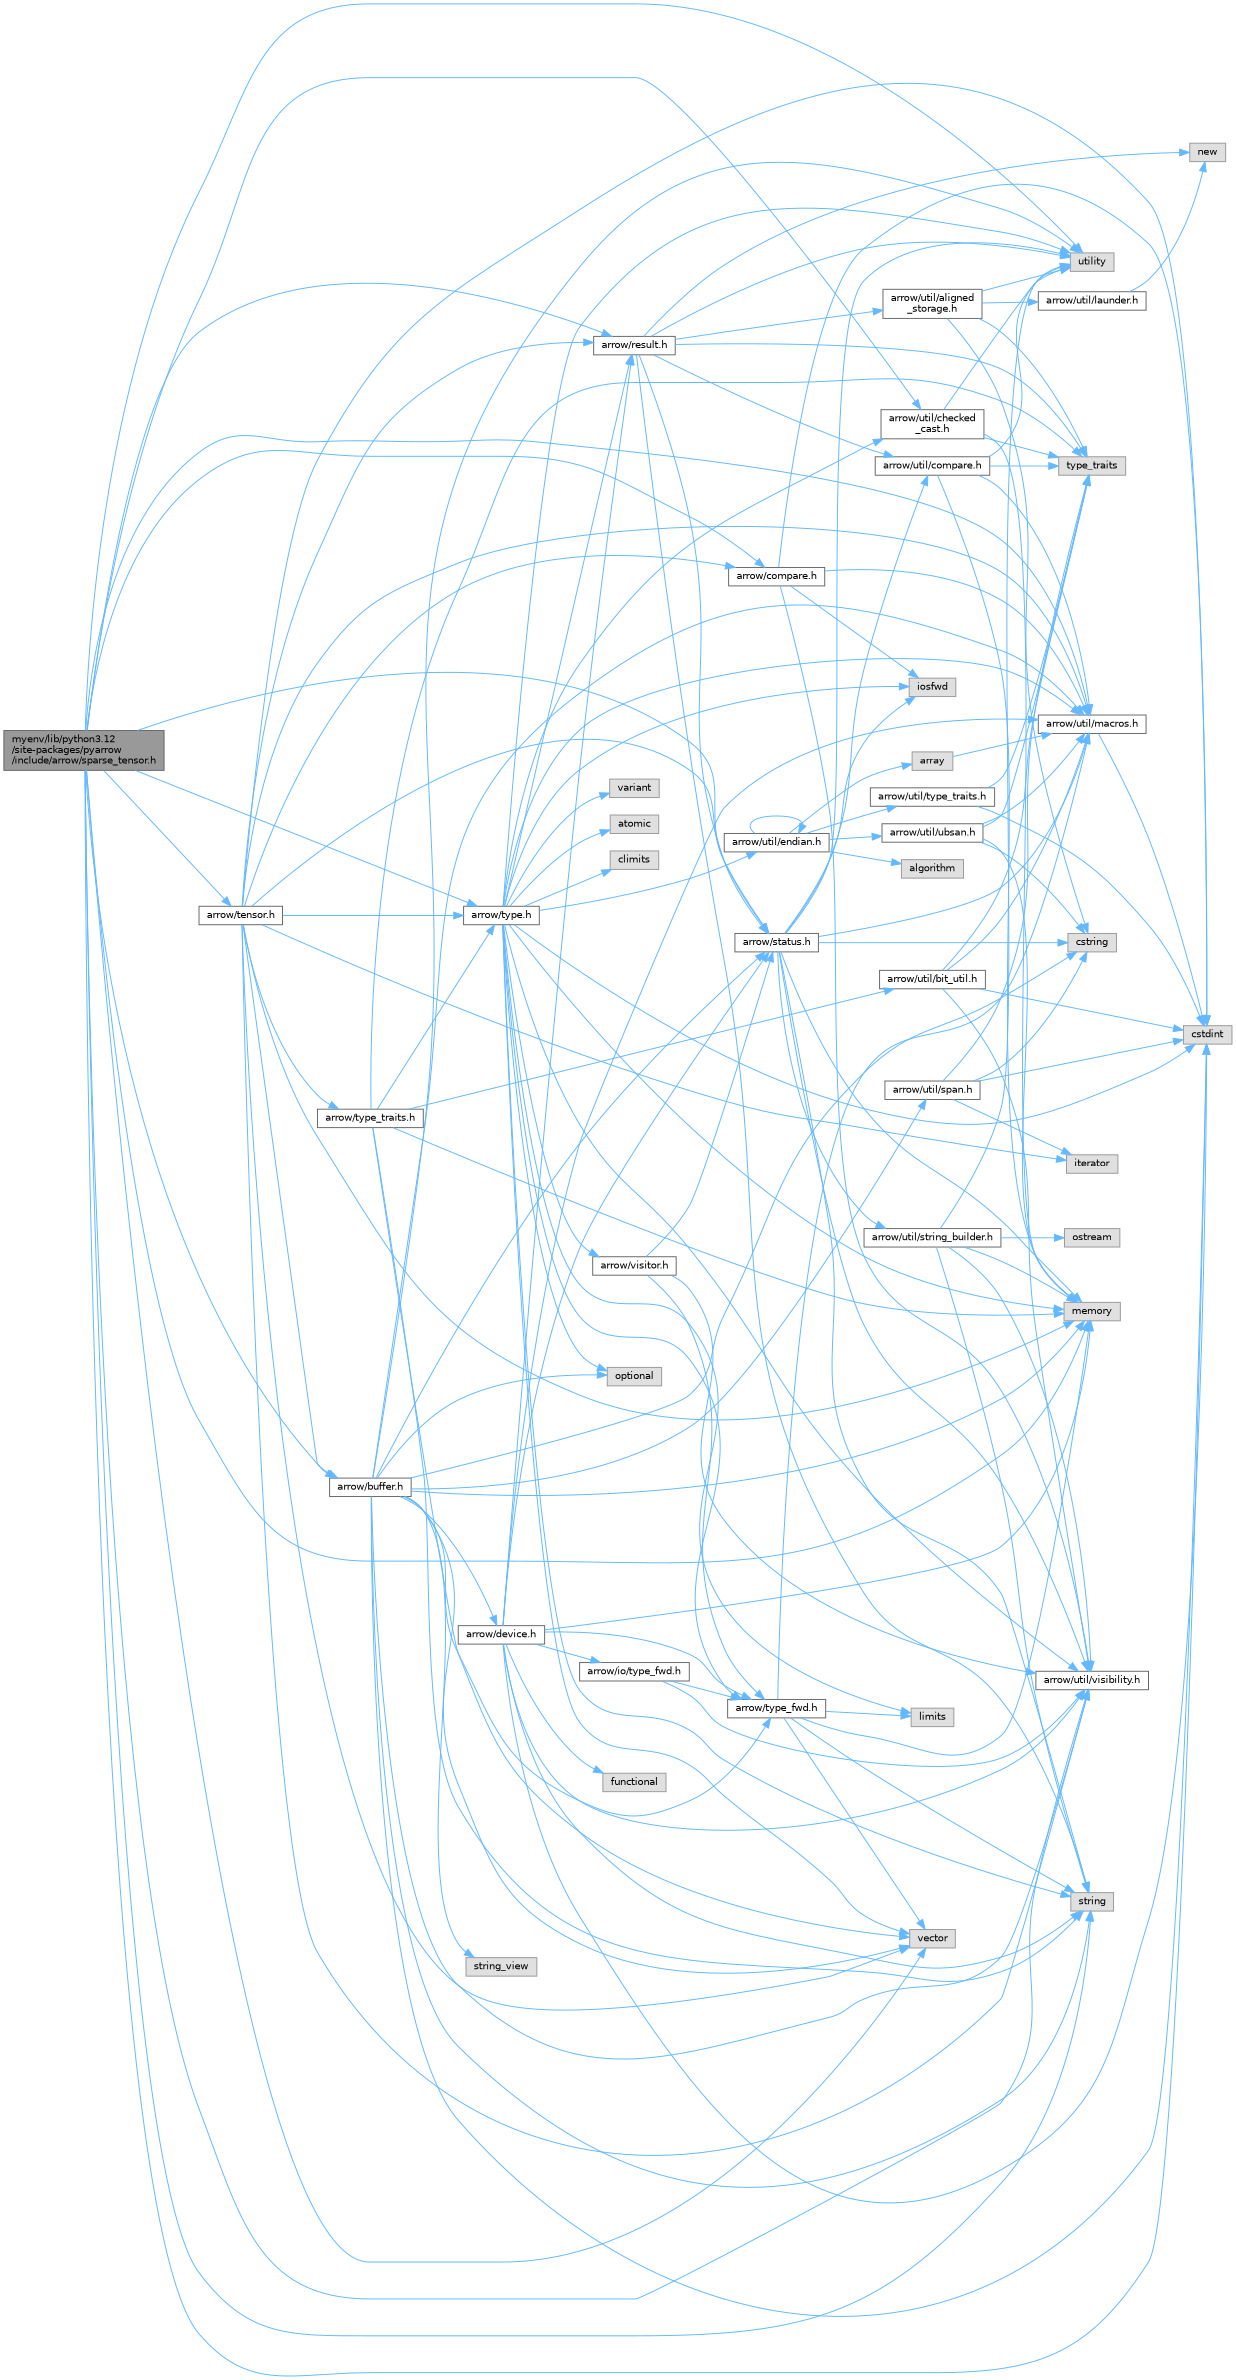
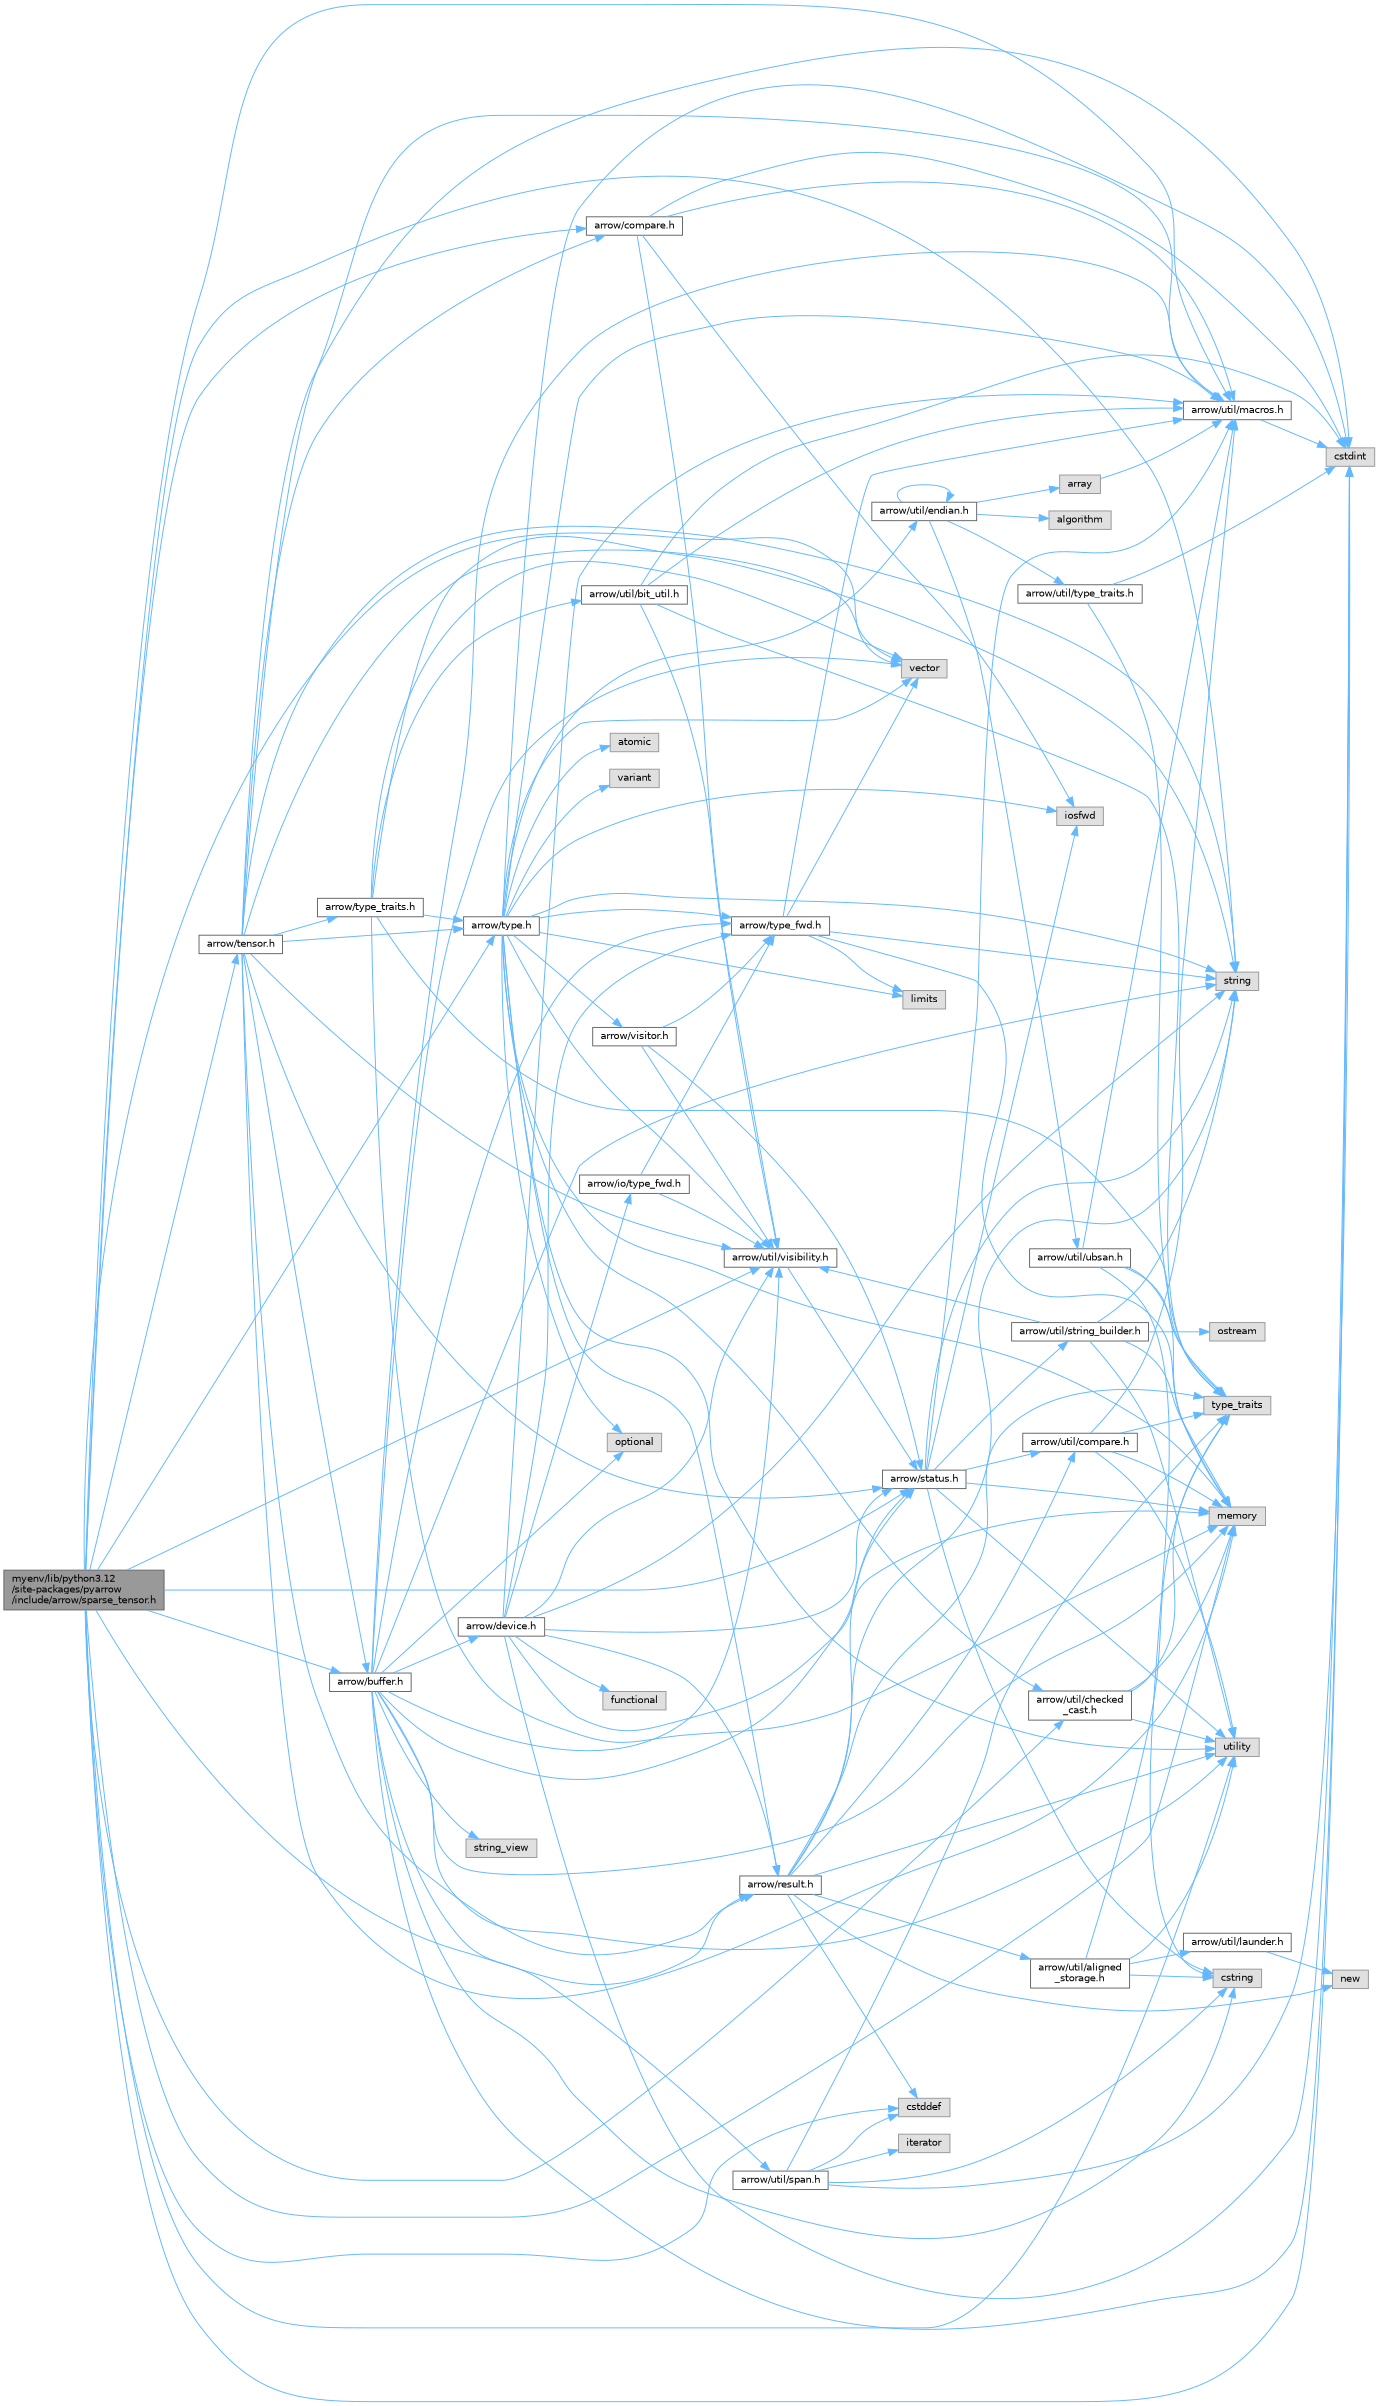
(634, 860) -> none
(649, 1078) -> (762, 545)
(870, 1336) -> (847, 1360)
none -> (924, 2107)
